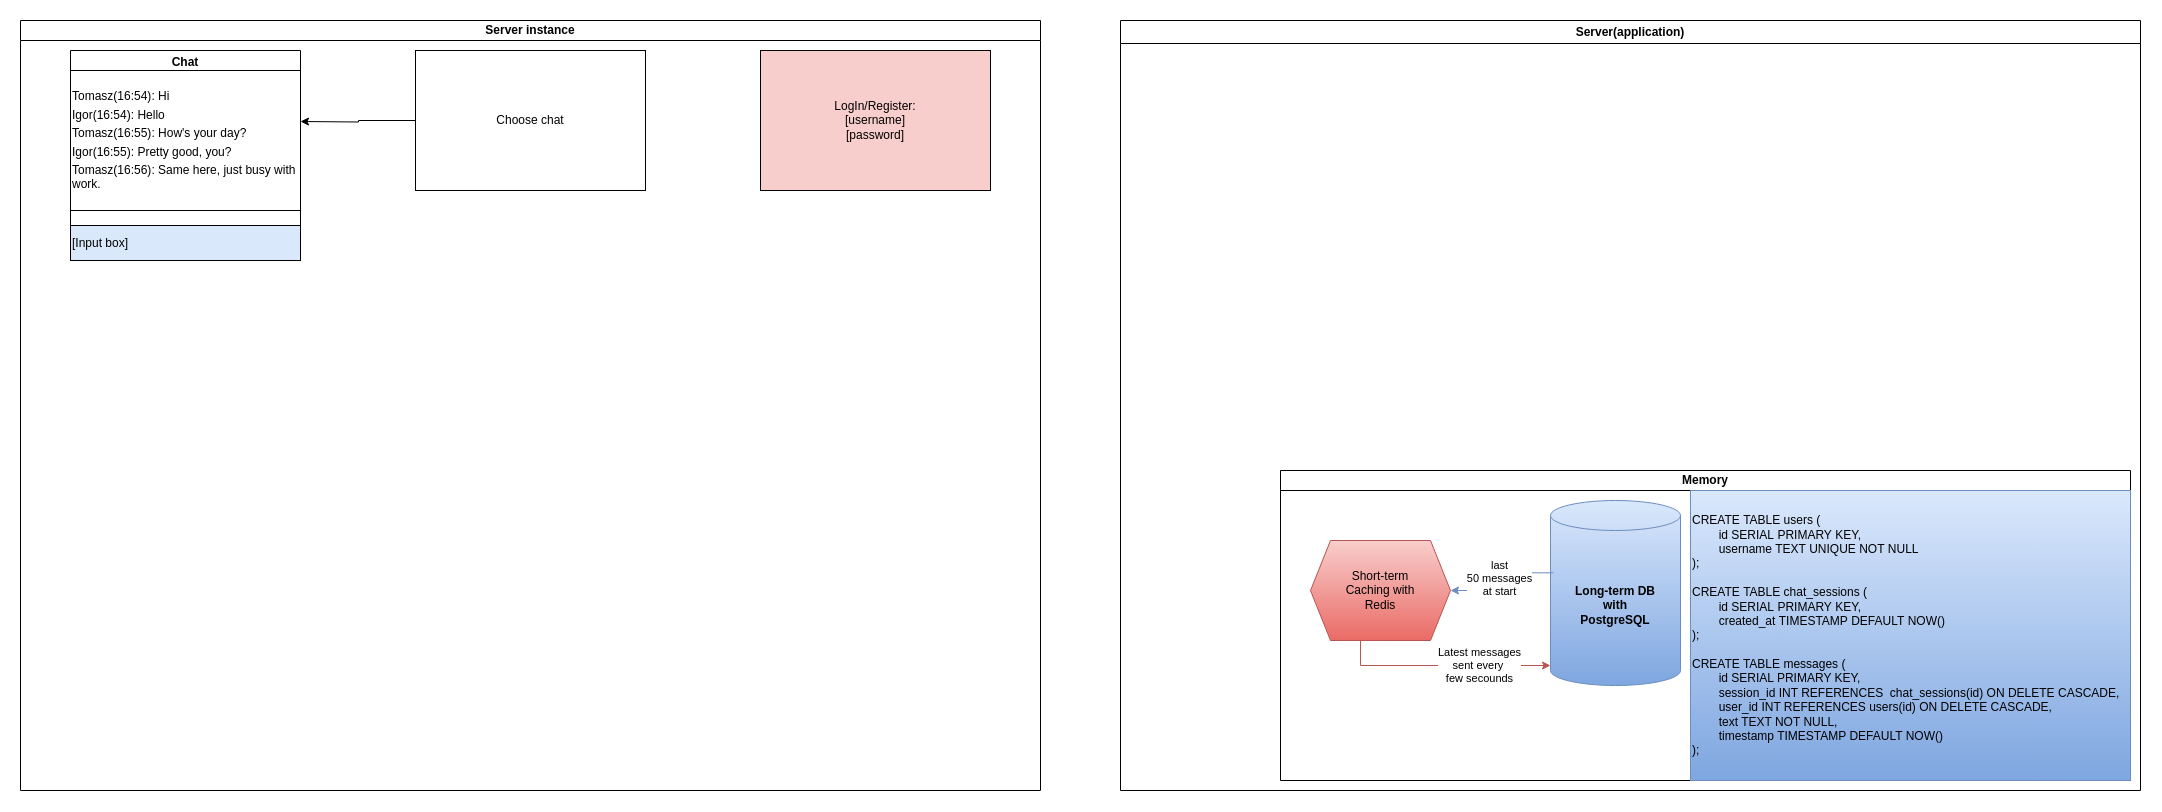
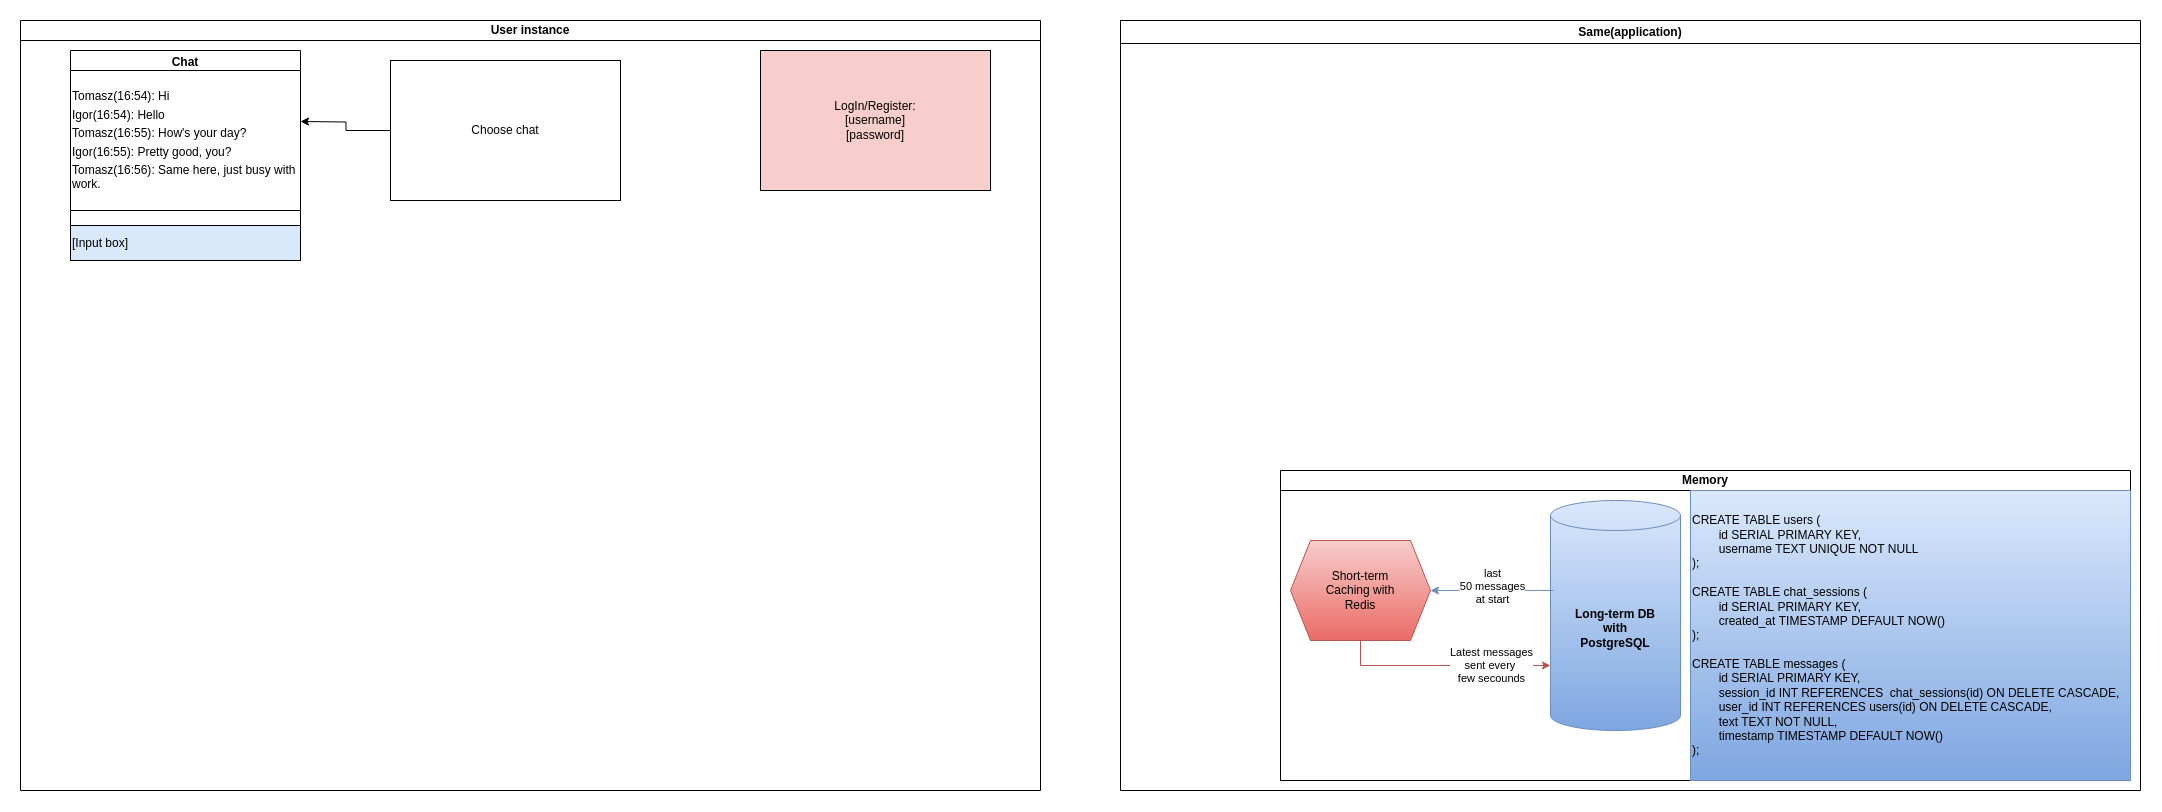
(531, 31) -> (531, 31)
(1631, 33) -> (1631, 33)
(531, 121) -> (506, 131)
(1381, 591) -> (1361, 591)
(1616, 593) -> (1616, 616)
